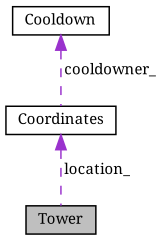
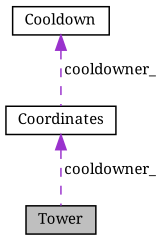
(96, 170) -> (108, 170)
